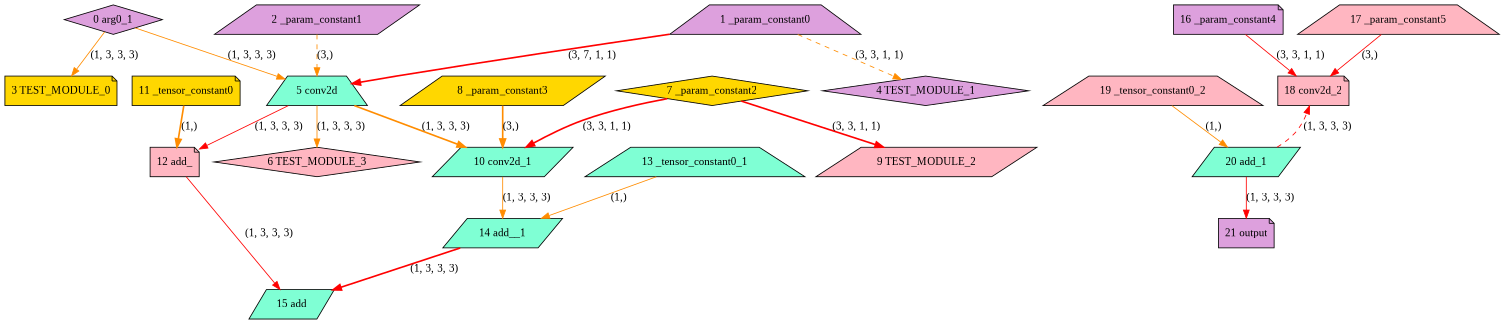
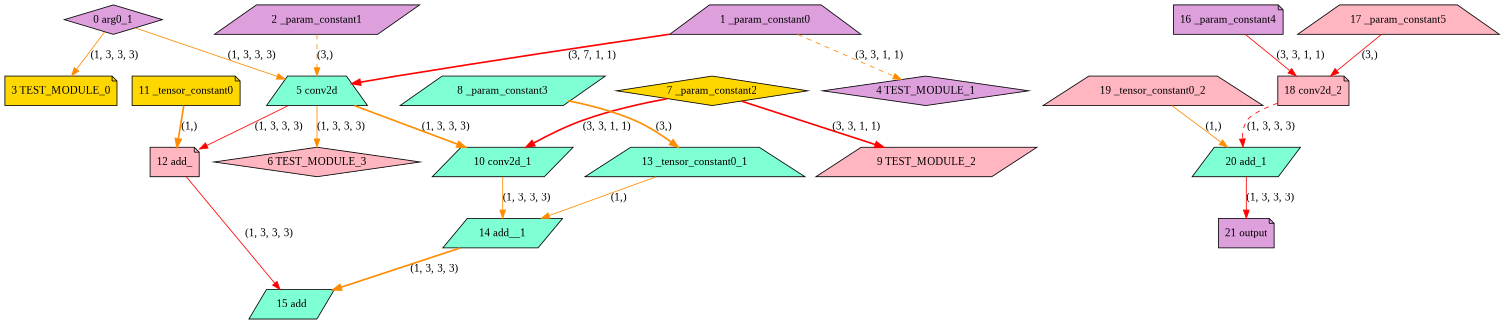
(503, 91) -> (503, 91)
(503, 122) -> (622, 115)
(1295, 133) -> (1253, 115)
(401, 268) -> (401, 268)
